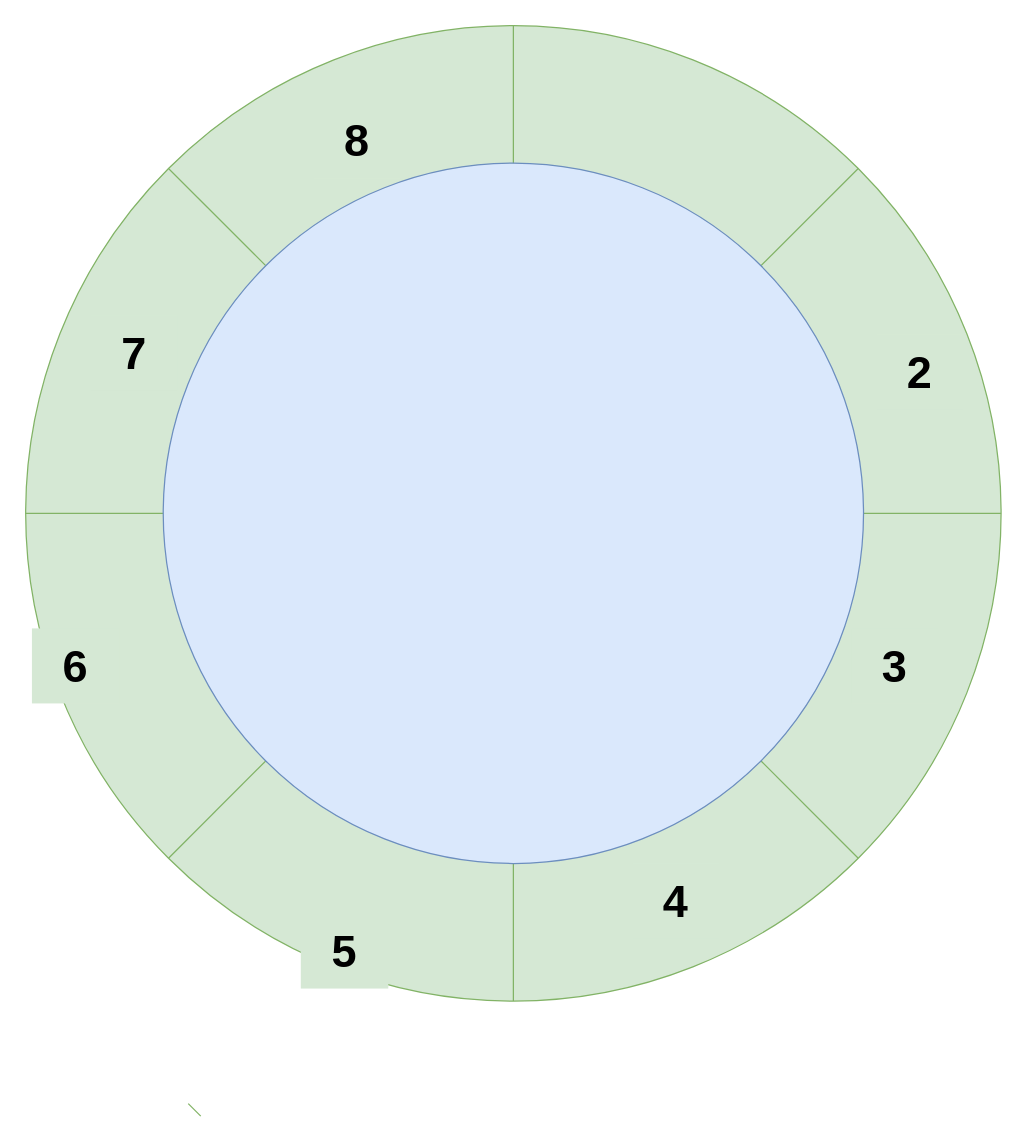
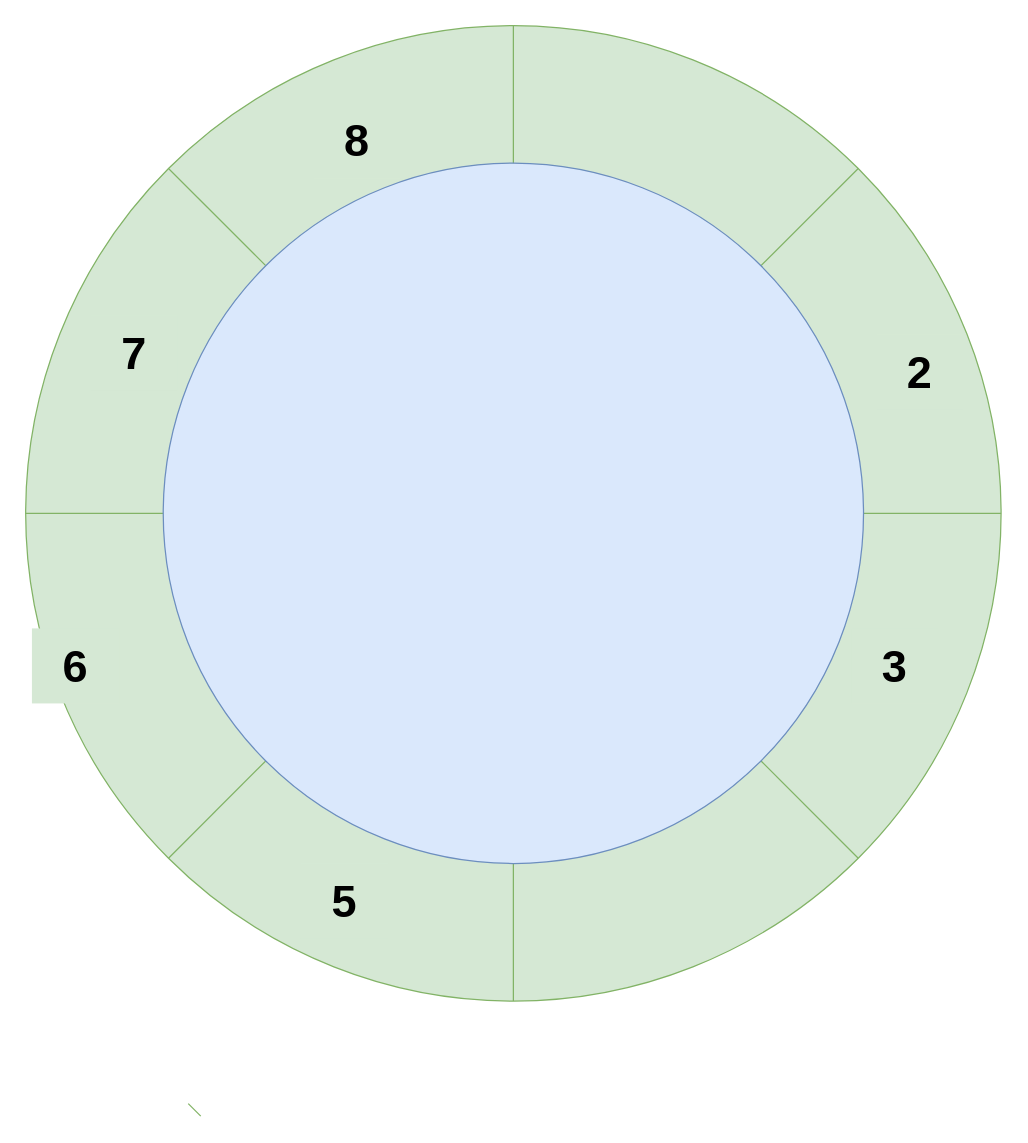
(676, 901) -> none
(344, 951) -> (344, 901)
